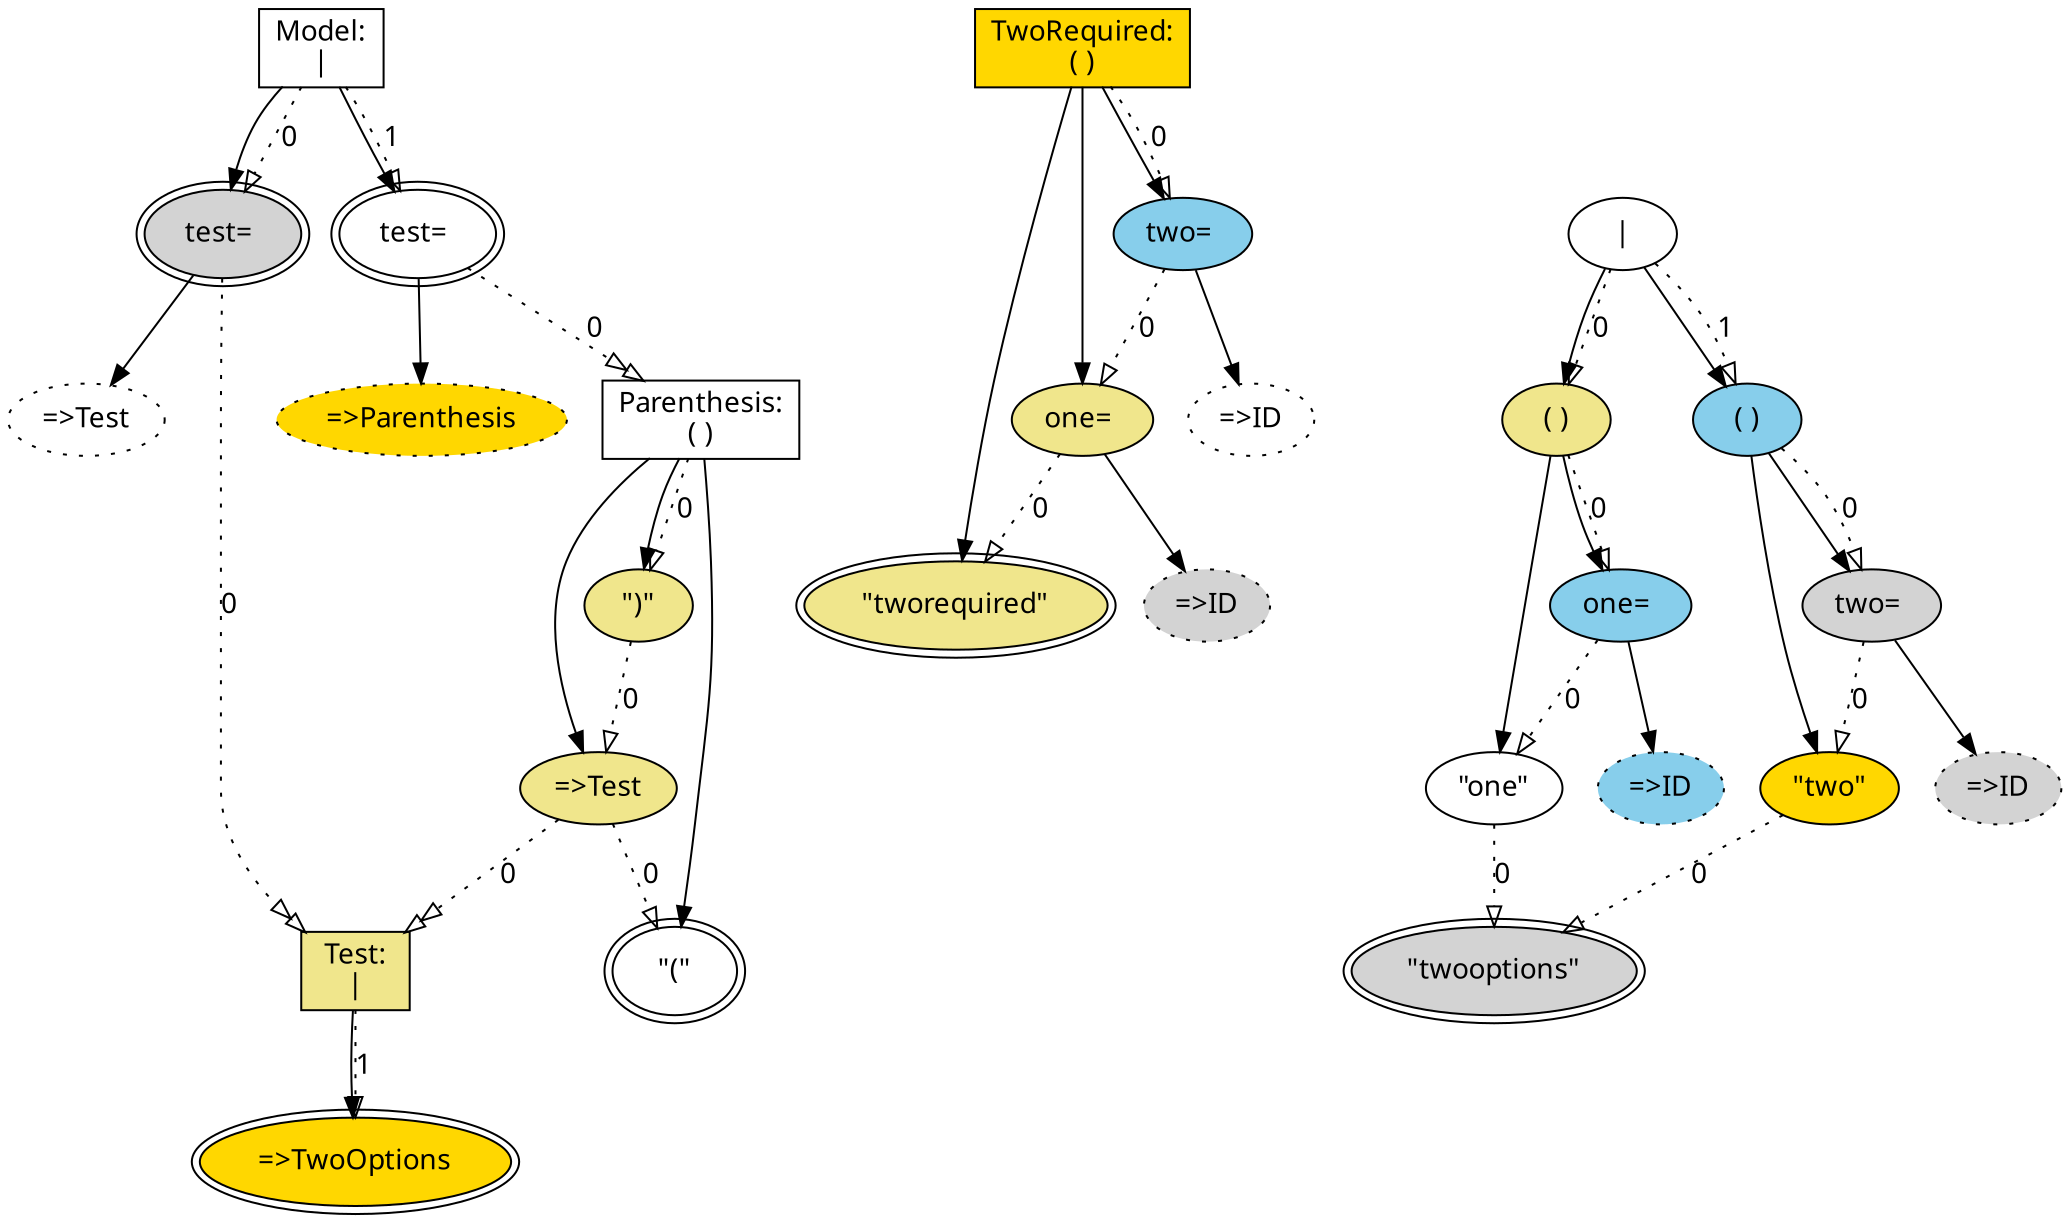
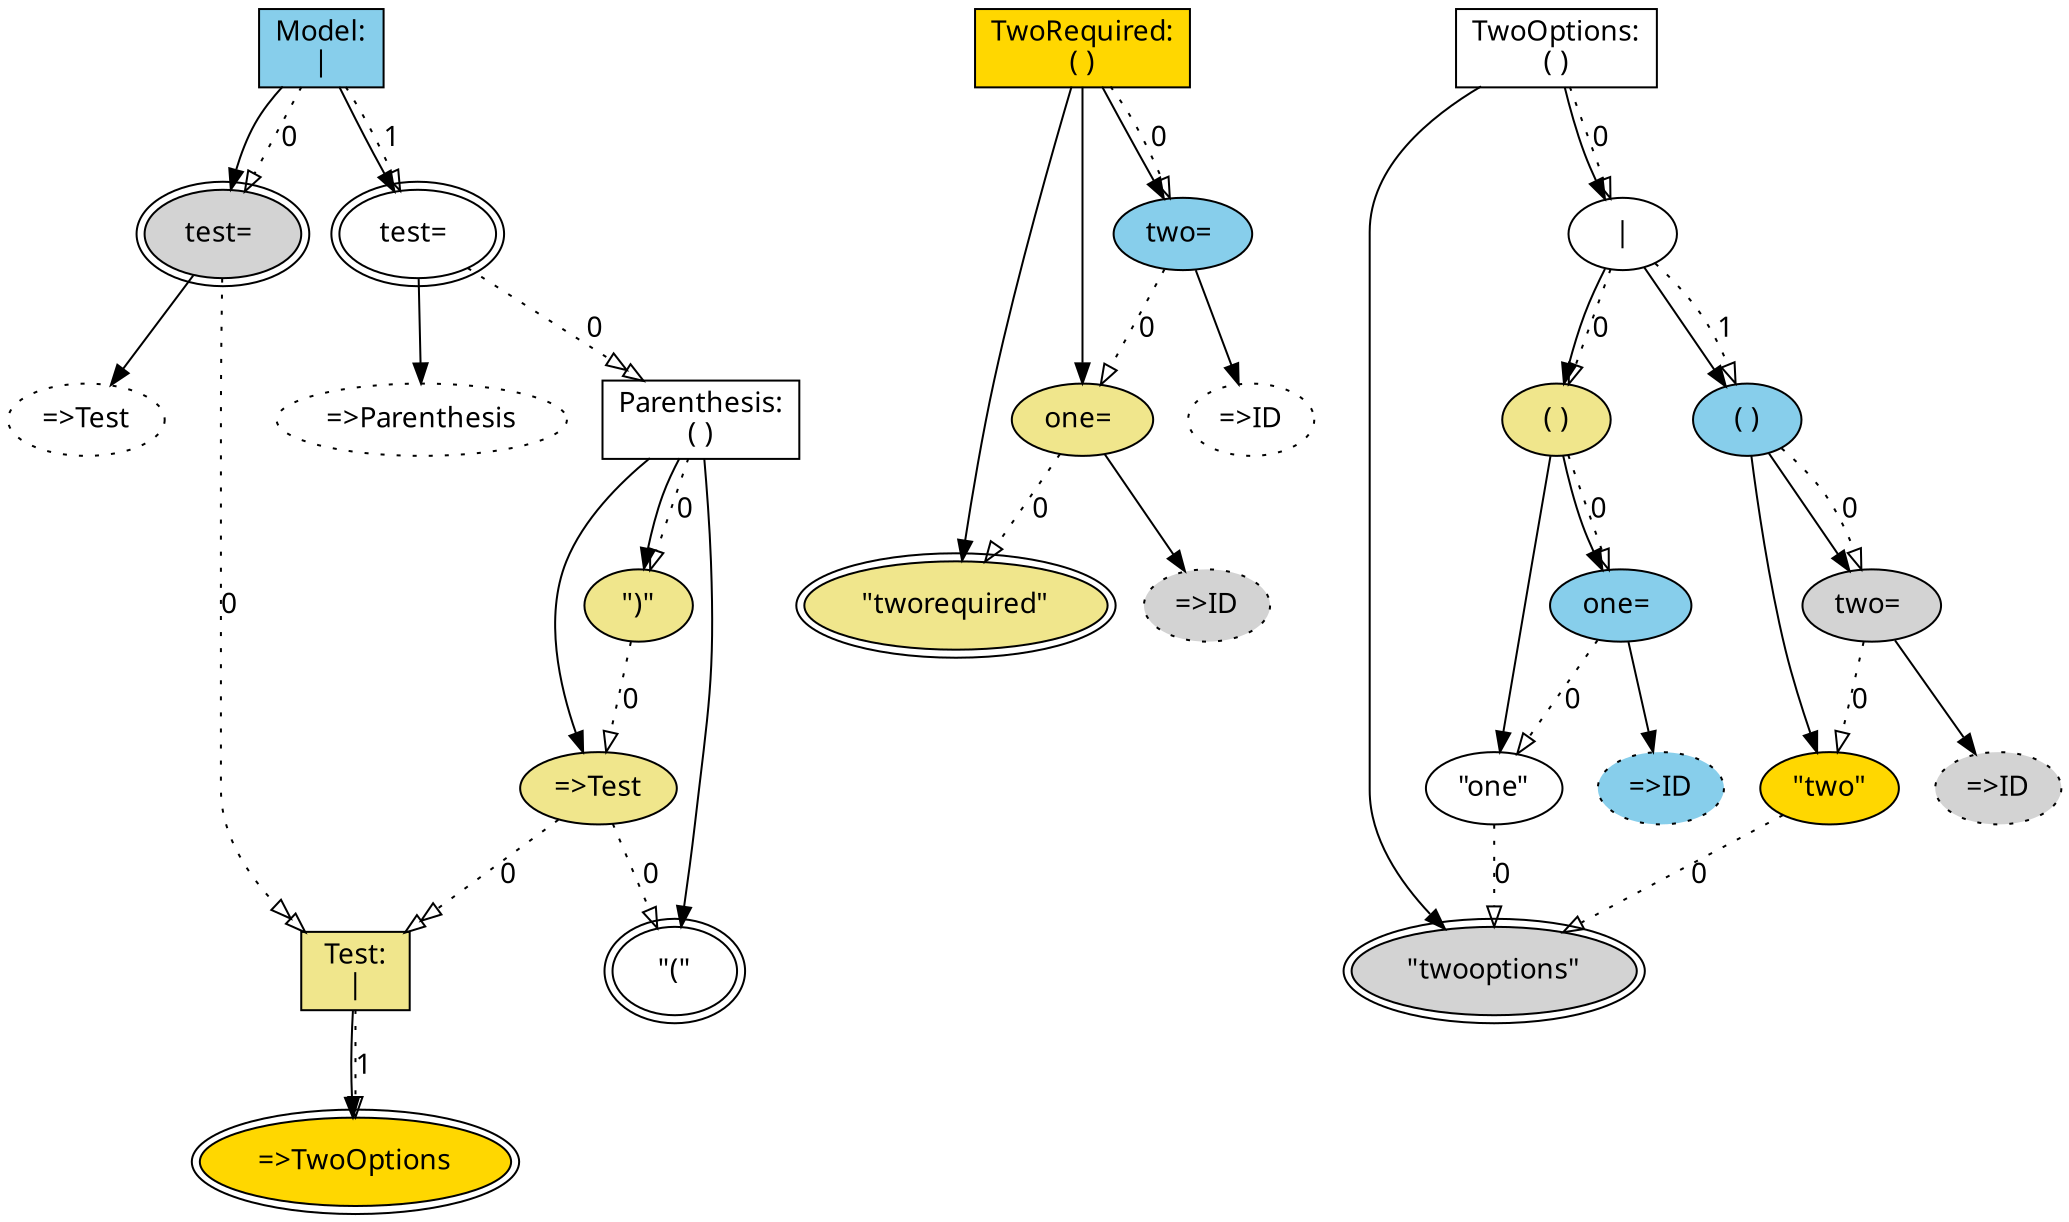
(321, 48) -> (321, 48)
none -> (1556, 48)
(422, 420) -> (422, 420)
